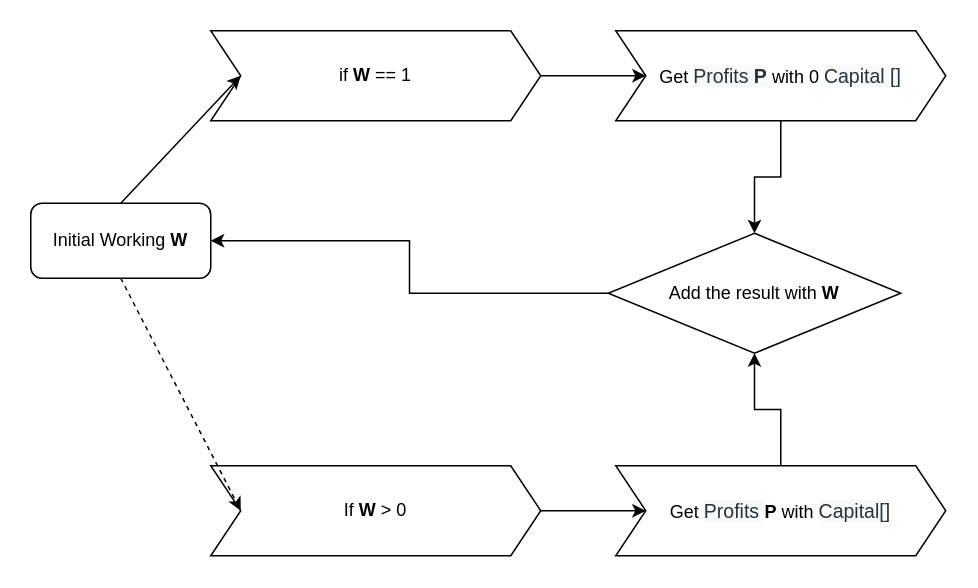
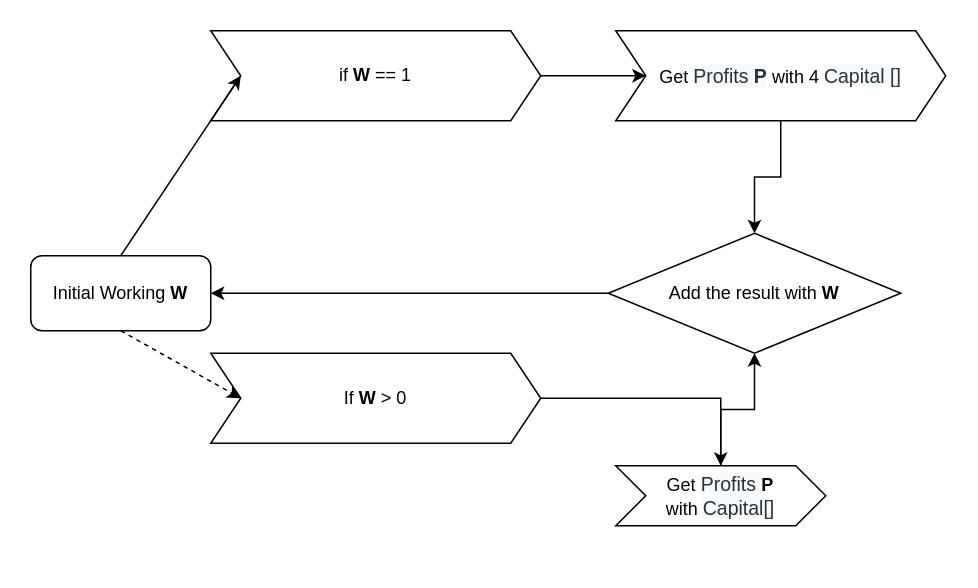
(781, 76) -> (781, 76)
(121, 241) -> (121, 293)
(376, 511) -> (376, 398)
(781, 511) -> (721, 496)
